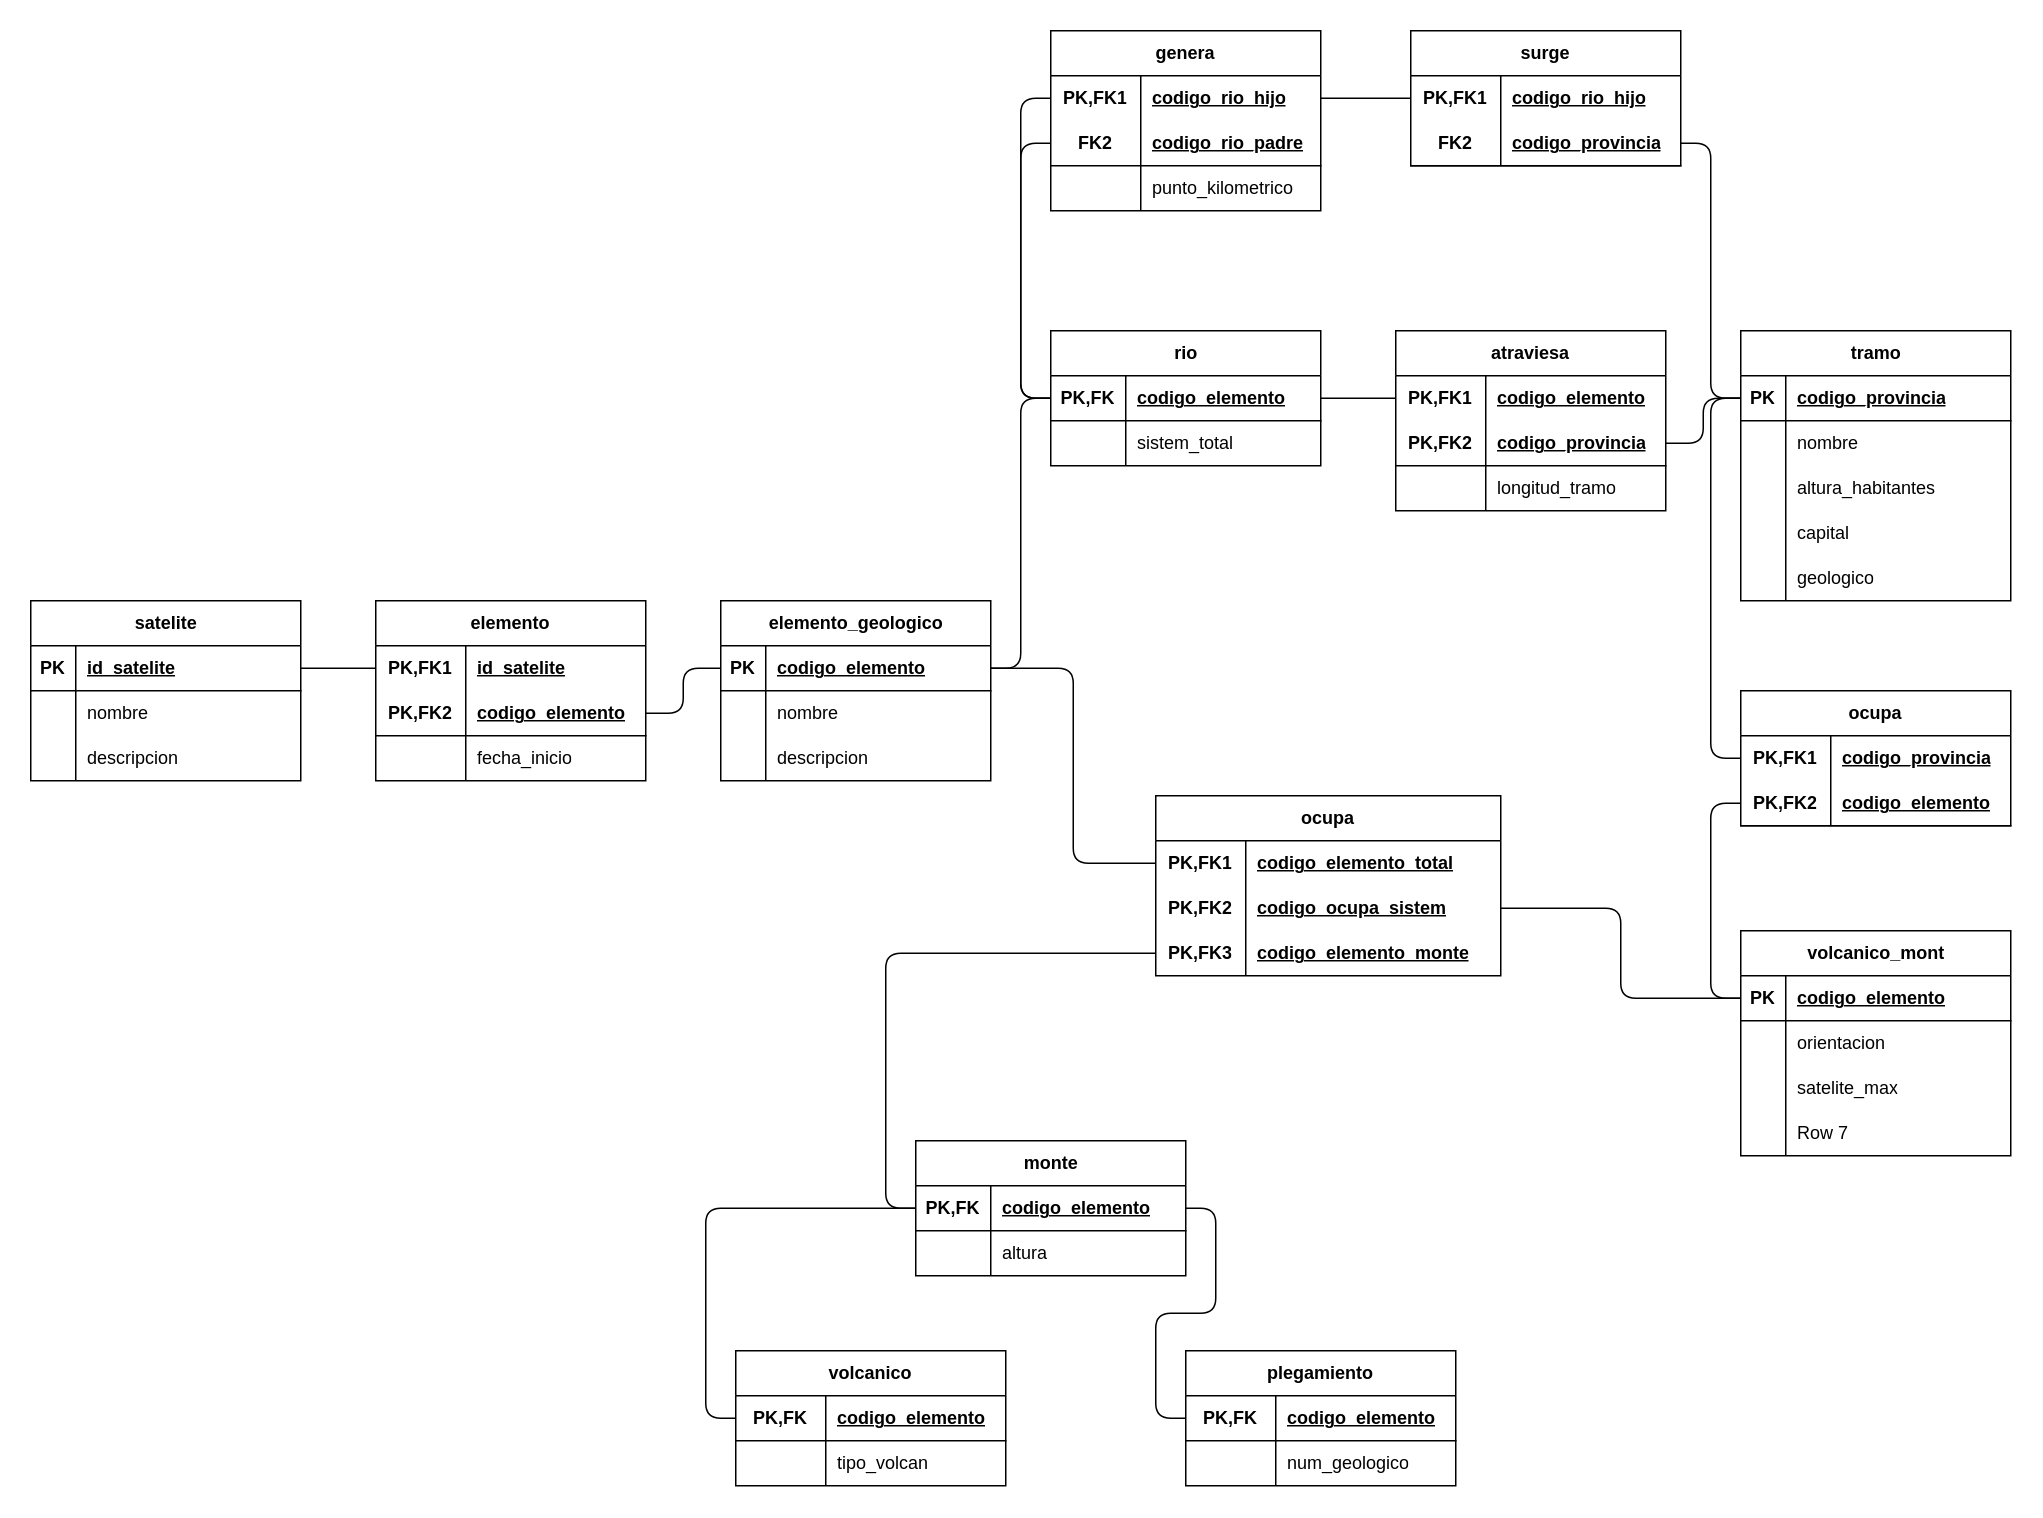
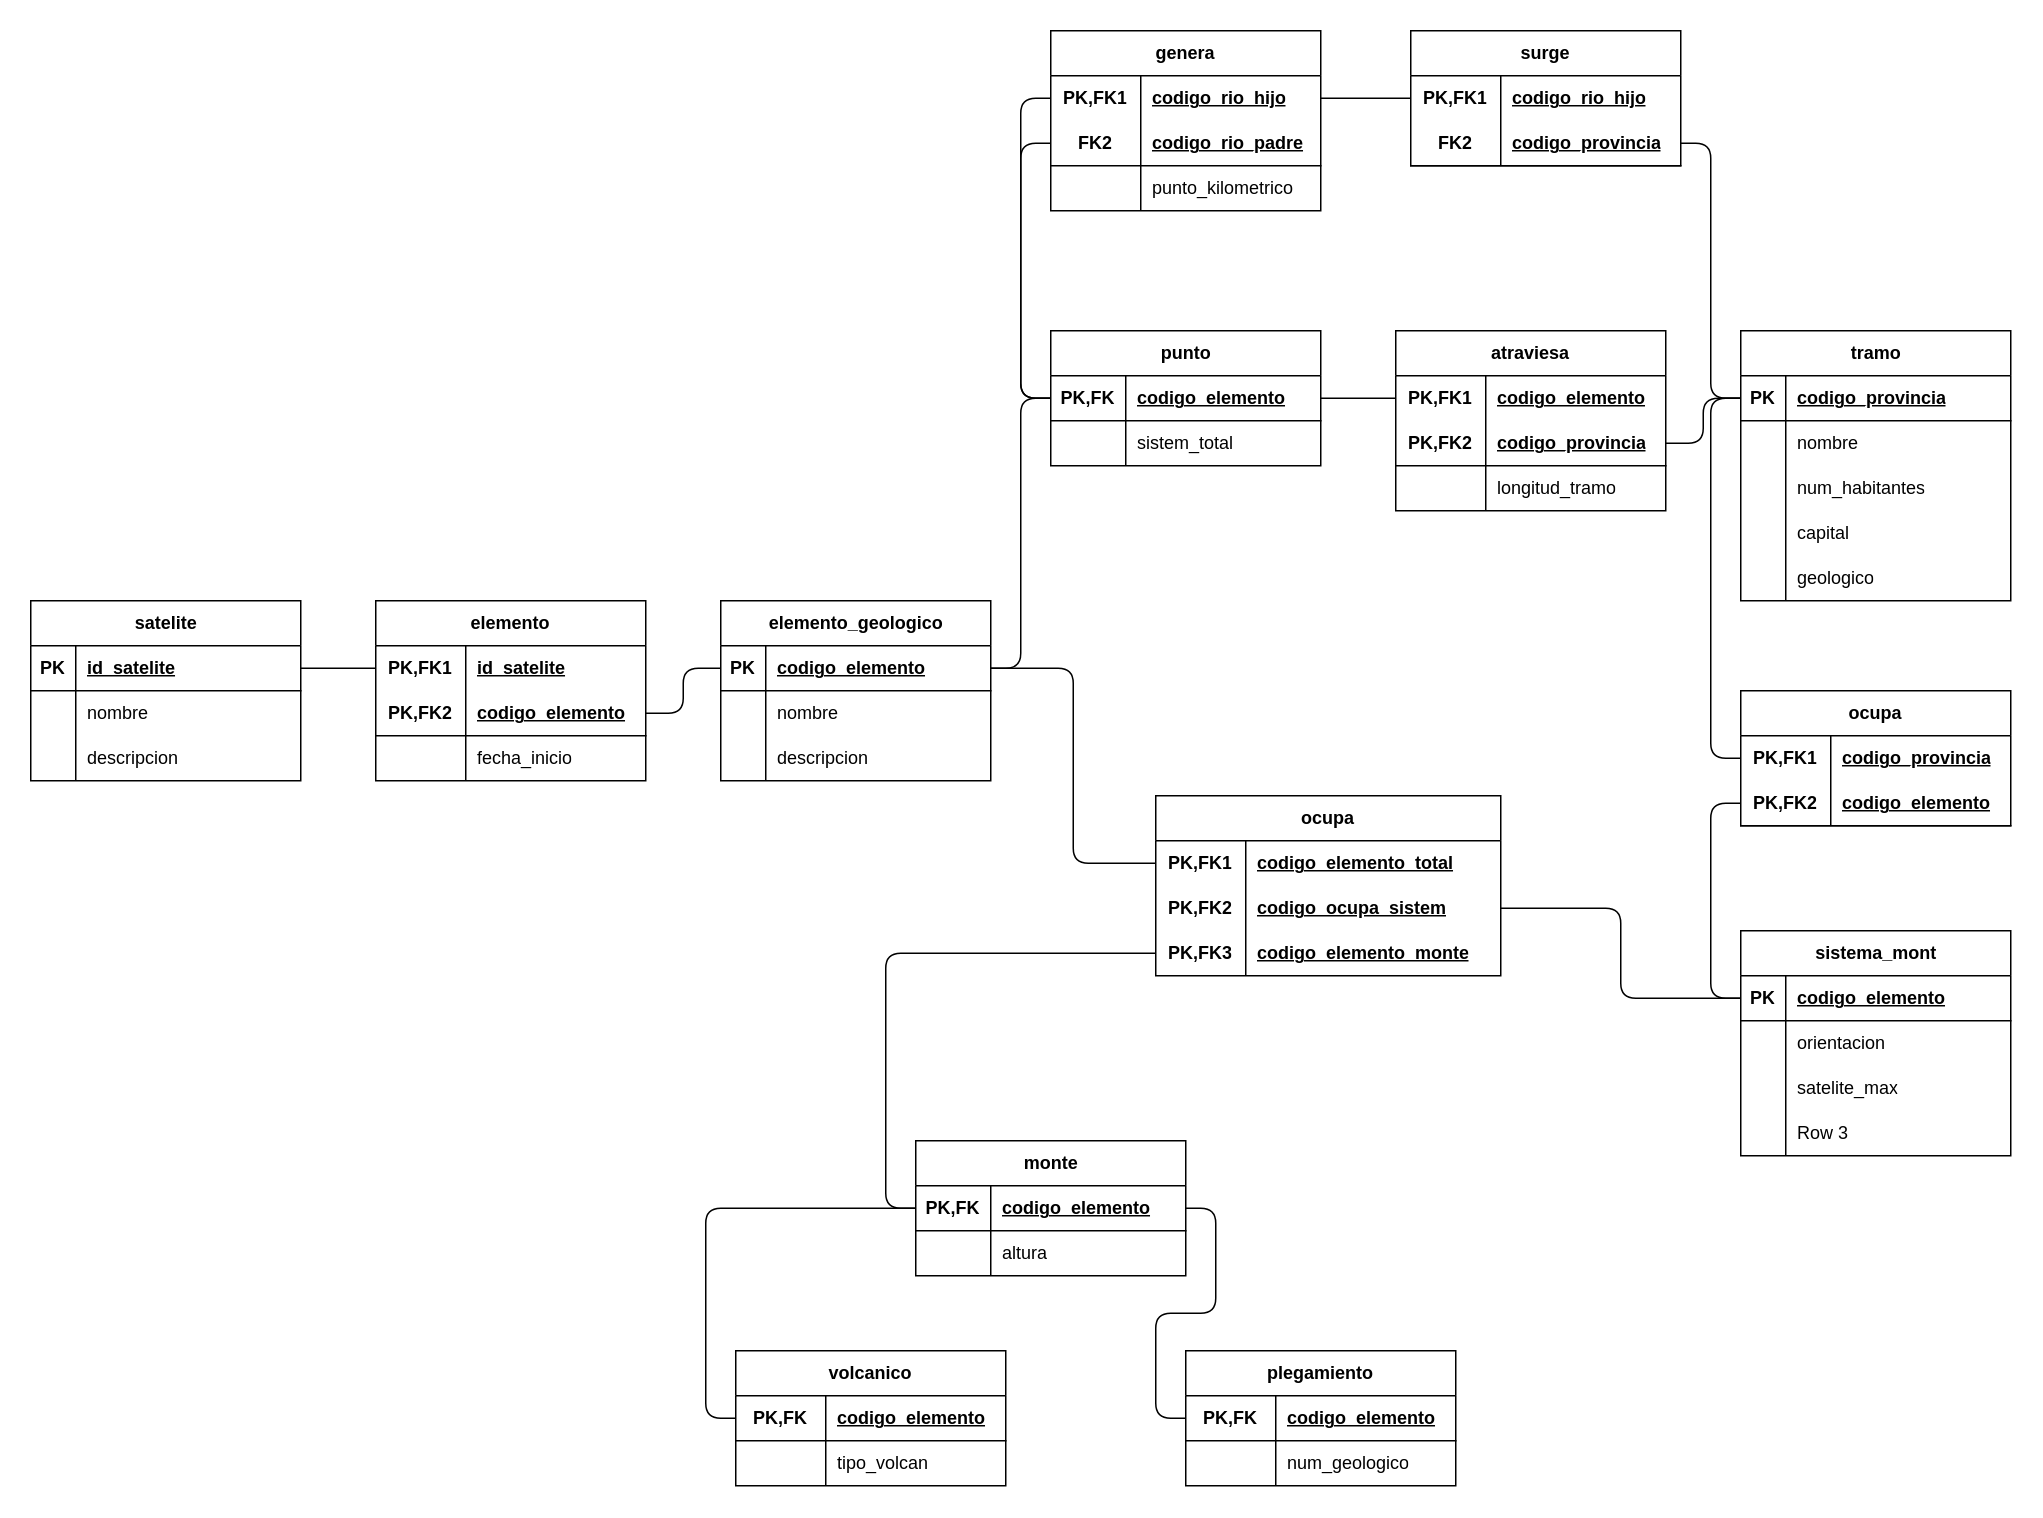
(1187, 353) -> (1187, 353)
(1879, 488) -> (1866, 488)
(1877, 953) -> (1877, 953)
(1821, 1133) -> (1821, 1133)
